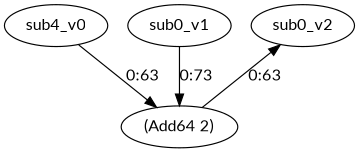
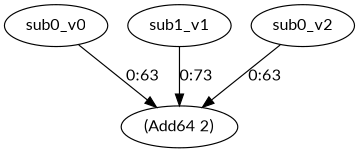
(56, 26) -> (56, 26)
(179, 26) -> (179, 26)
(237, 80) -> (246, 72)
